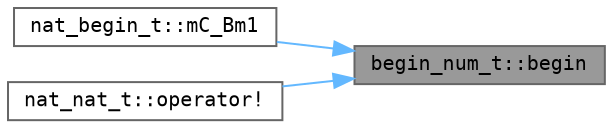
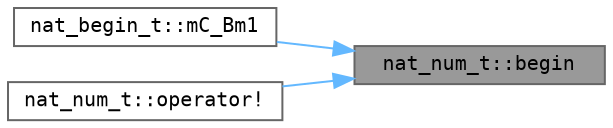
(480, 65) -> (480, 65)
(145, 101) -> (145, 101)
